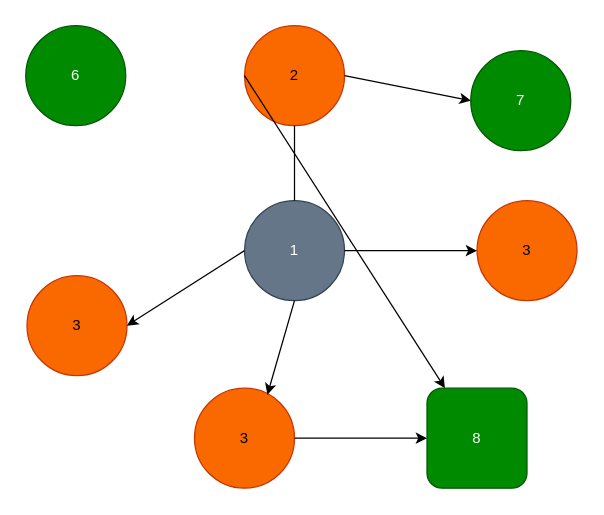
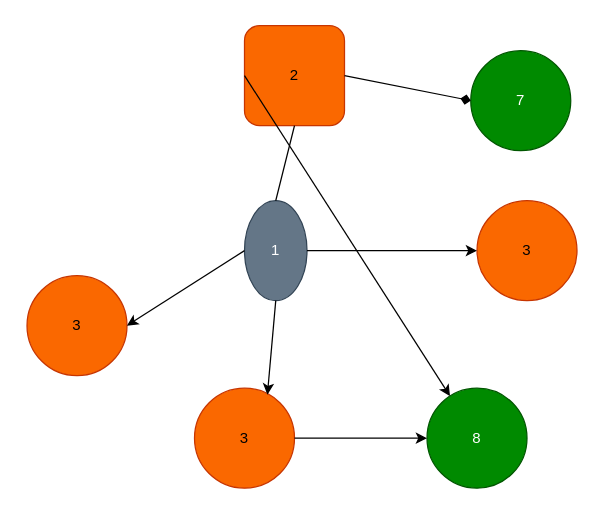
(76, 76) -> none
(294, 76) -> (294, 76)
(461, 99) -> (460, 99)
(294, 251) -> (276, 251)
(477, 438) -> (477, 438)
